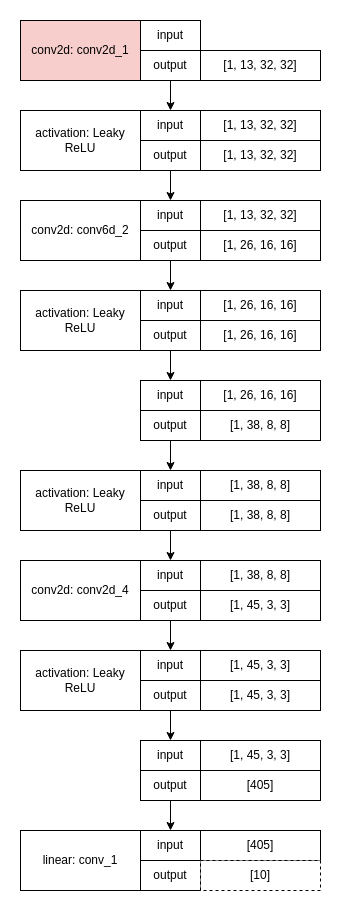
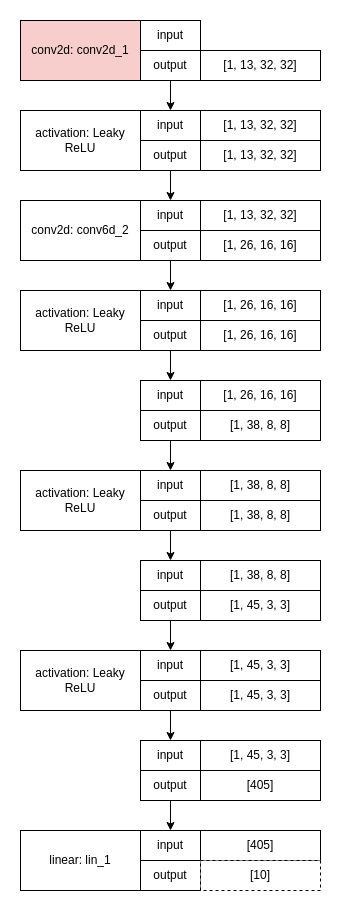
(81, 591) -> none
(81, 861) -> (81, 861)
